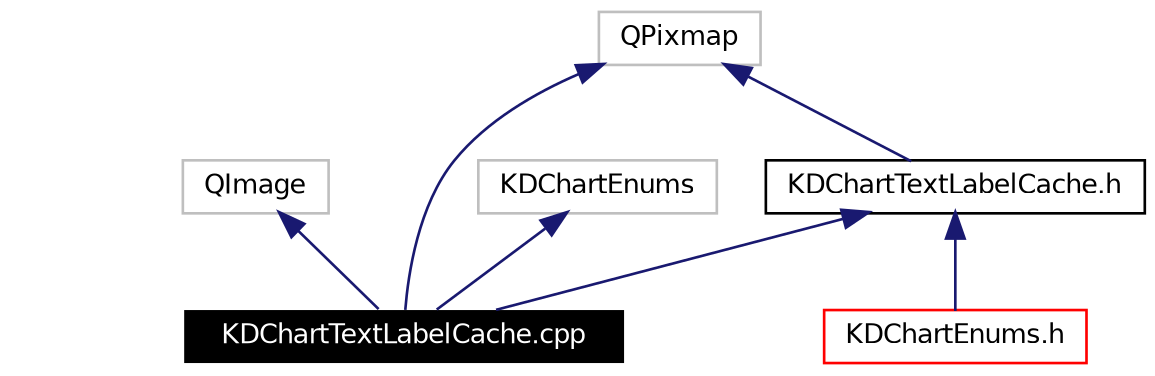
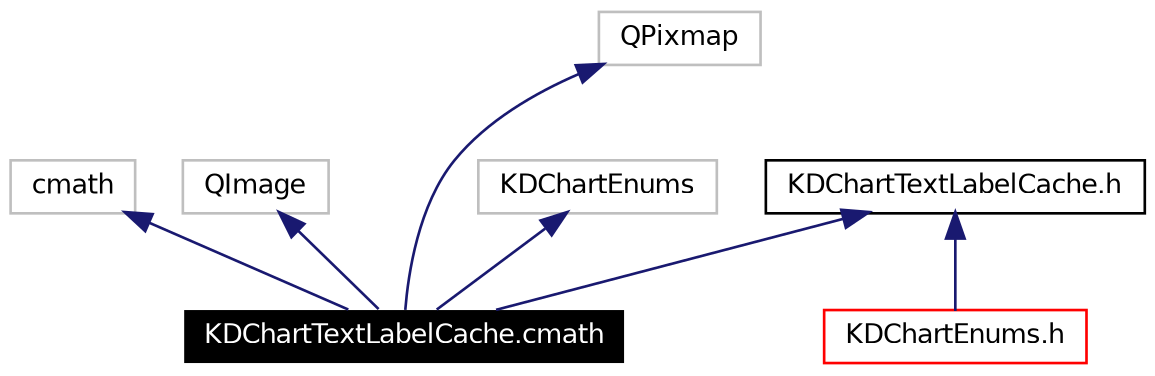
(830, 119) -> none
none -> (73, 187)
(404, 337) -> (404, 337)
